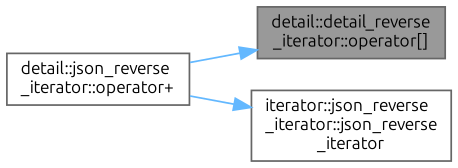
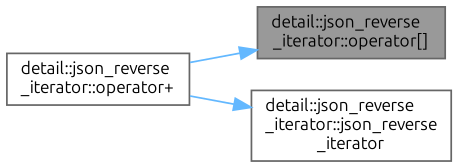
(351, 33) -> (351, 33)
(351, 126) -> (351, 126)
